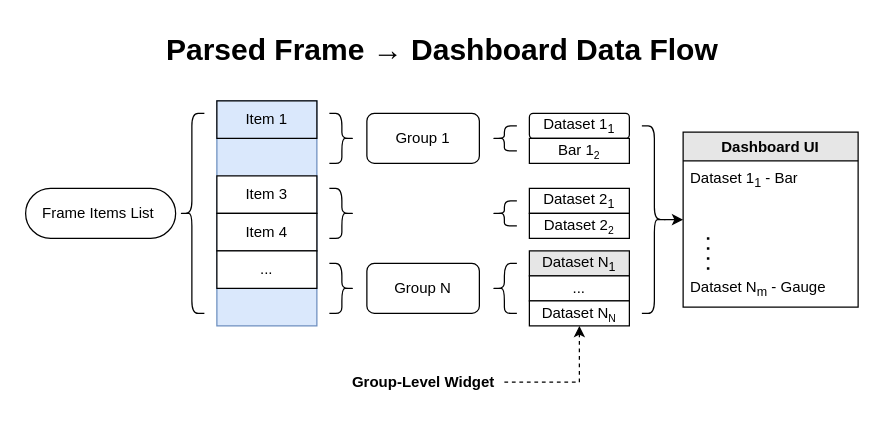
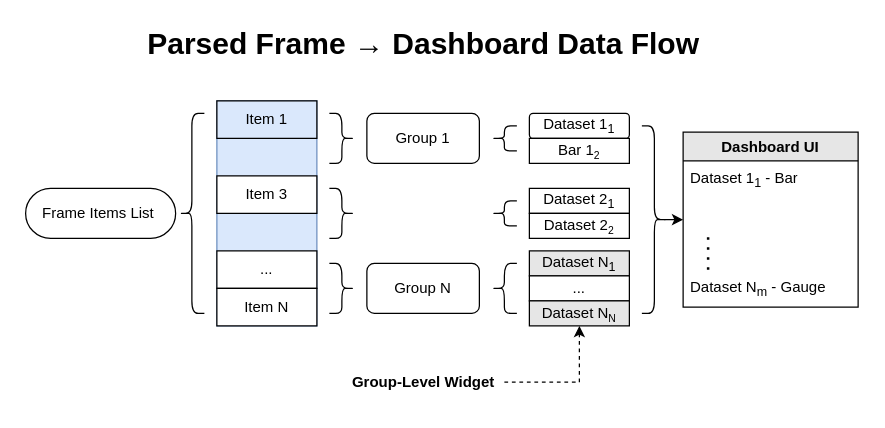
(442, 51) -> (423, 44)
(267, 232) -> none
none -> (267, 307)
(579, 313) -> (579, 313)
